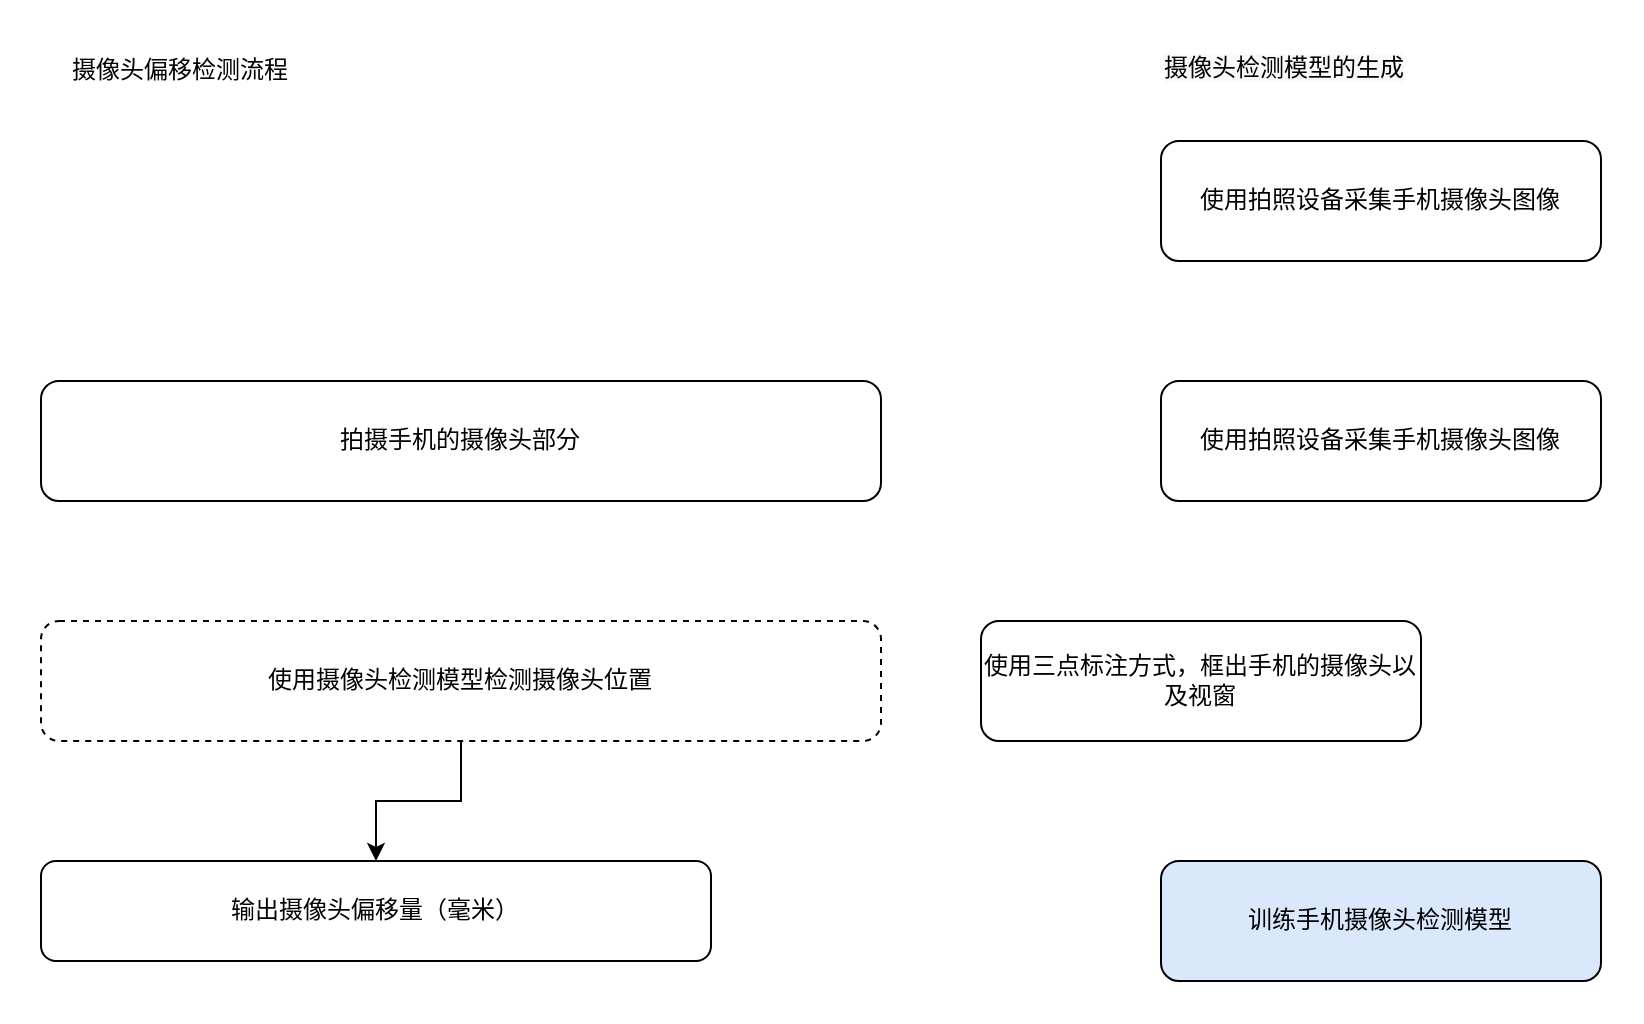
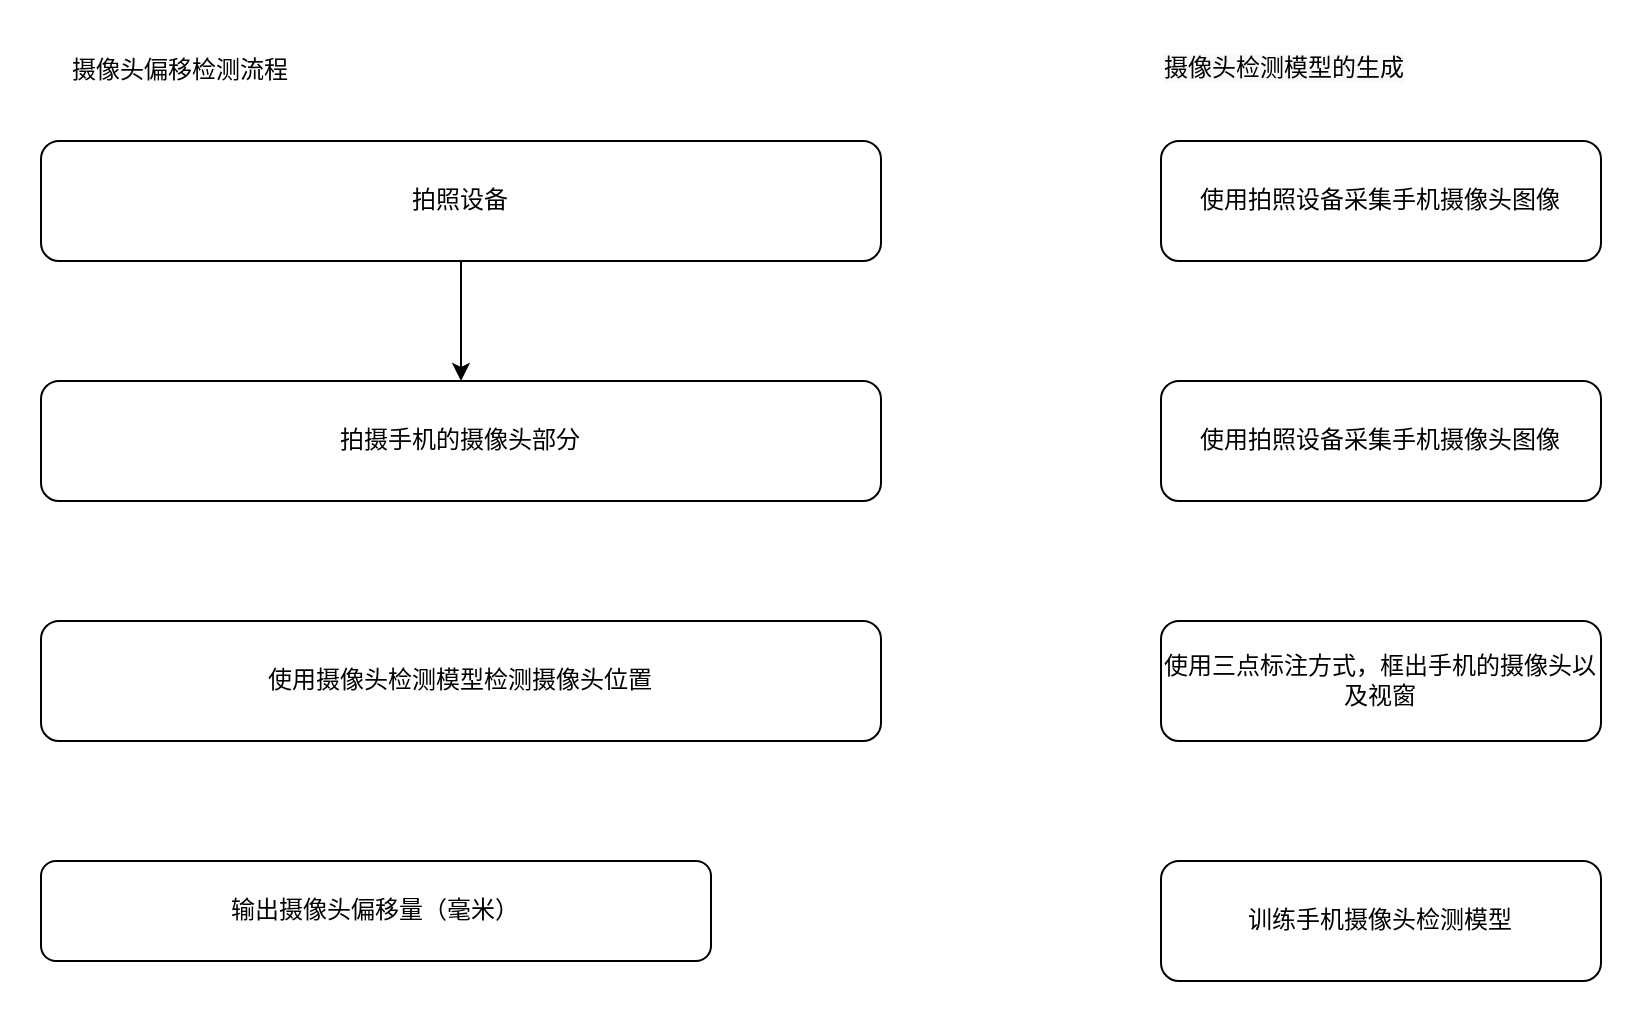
none -> (461, 201)
none -> (461, 314)
(461, 681) -> (461, 681)
(1201, 681) -> (1381, 681)
(425, 801) -> none
(1381, 921) -> (1381, 921)
